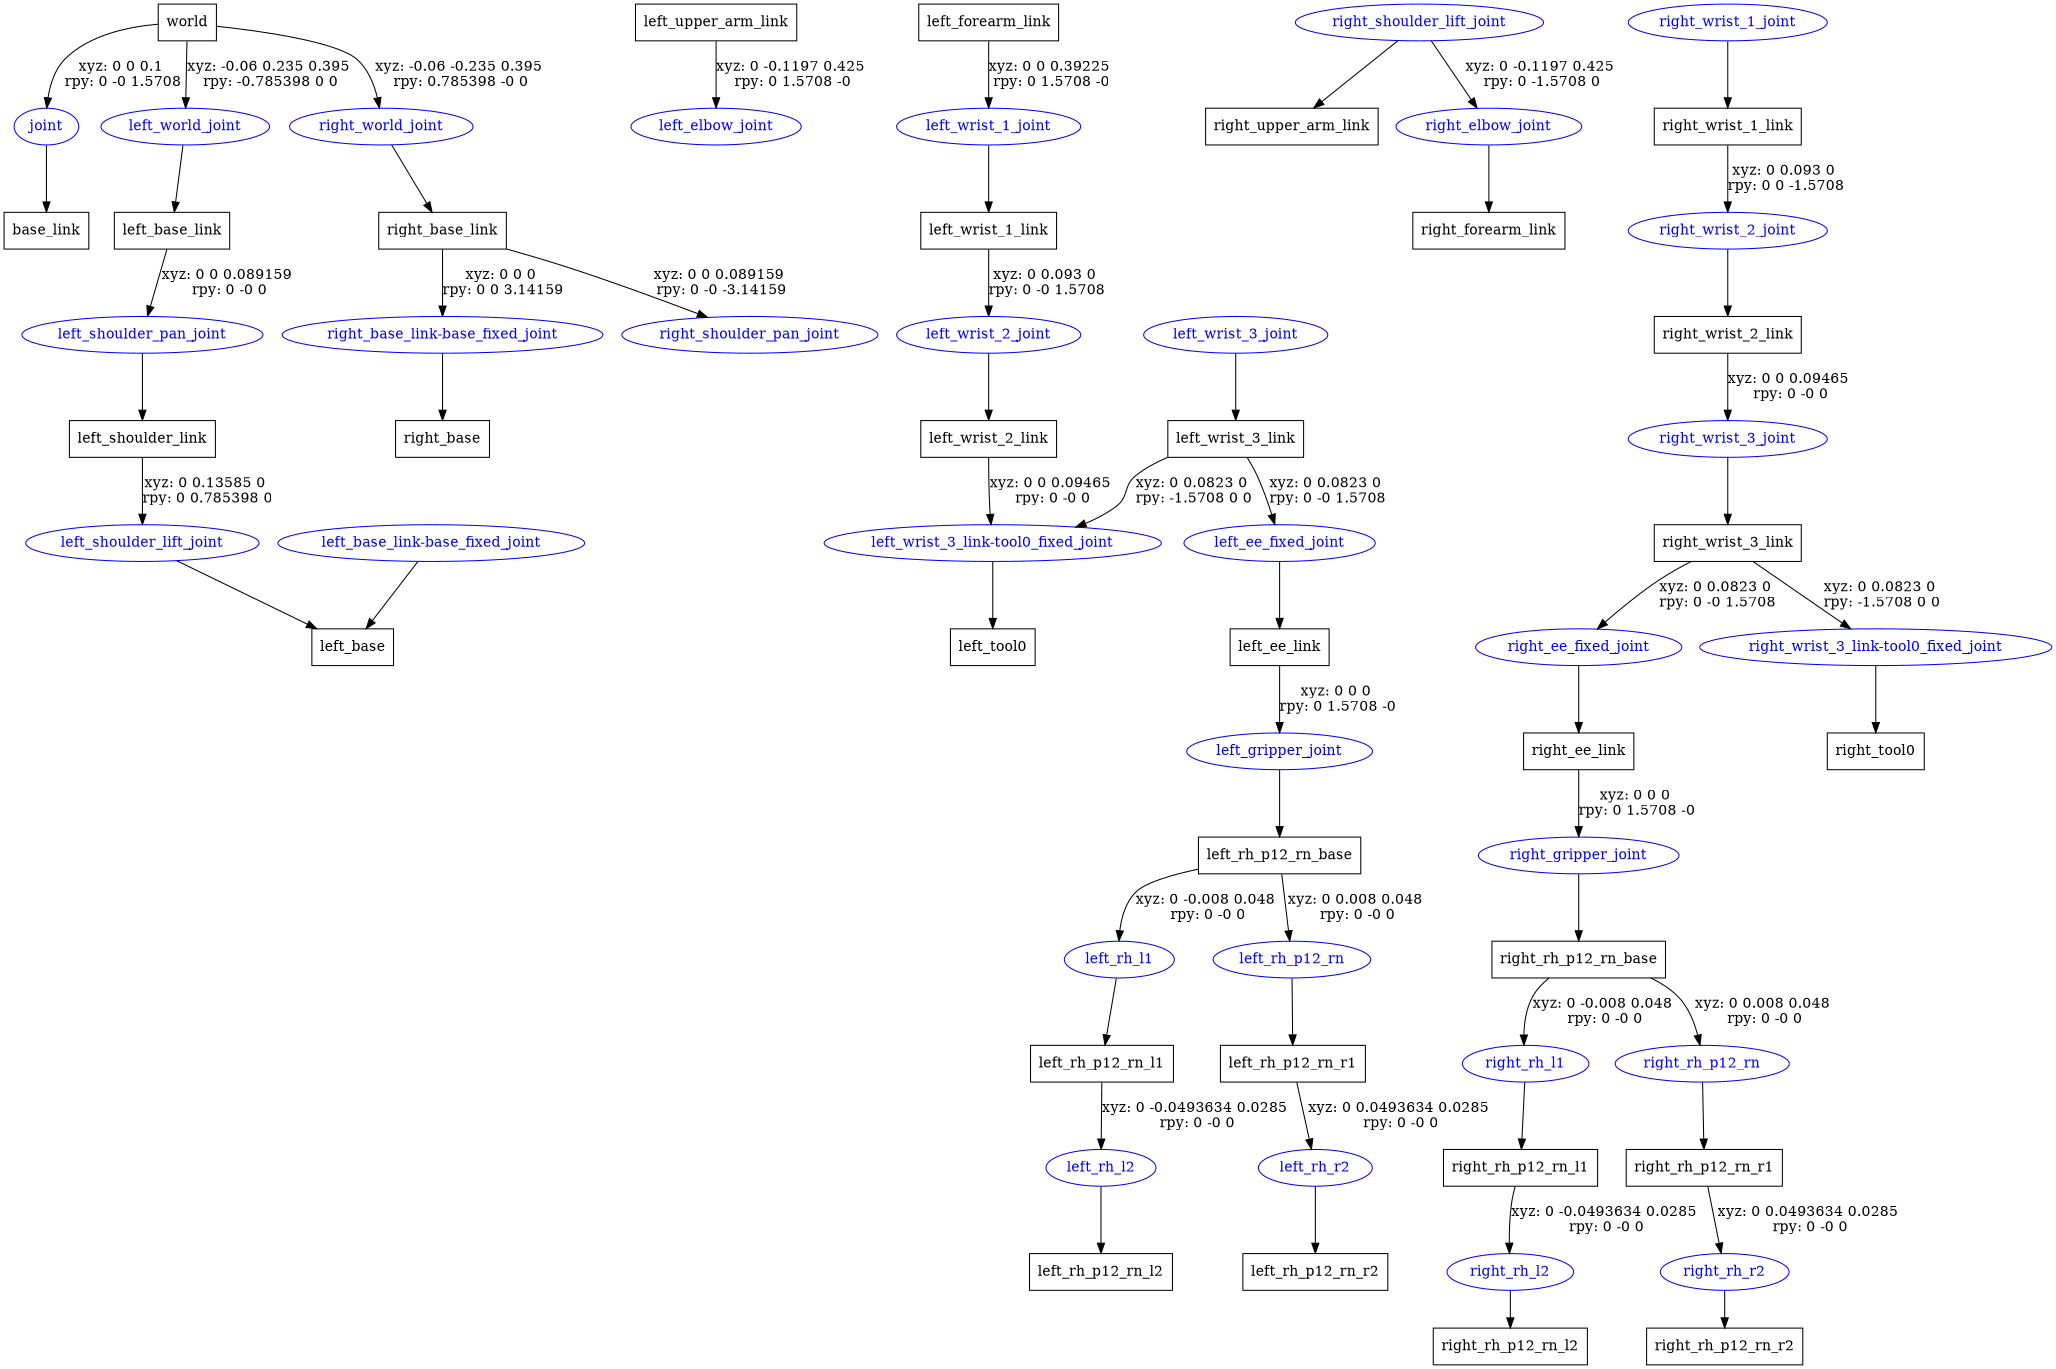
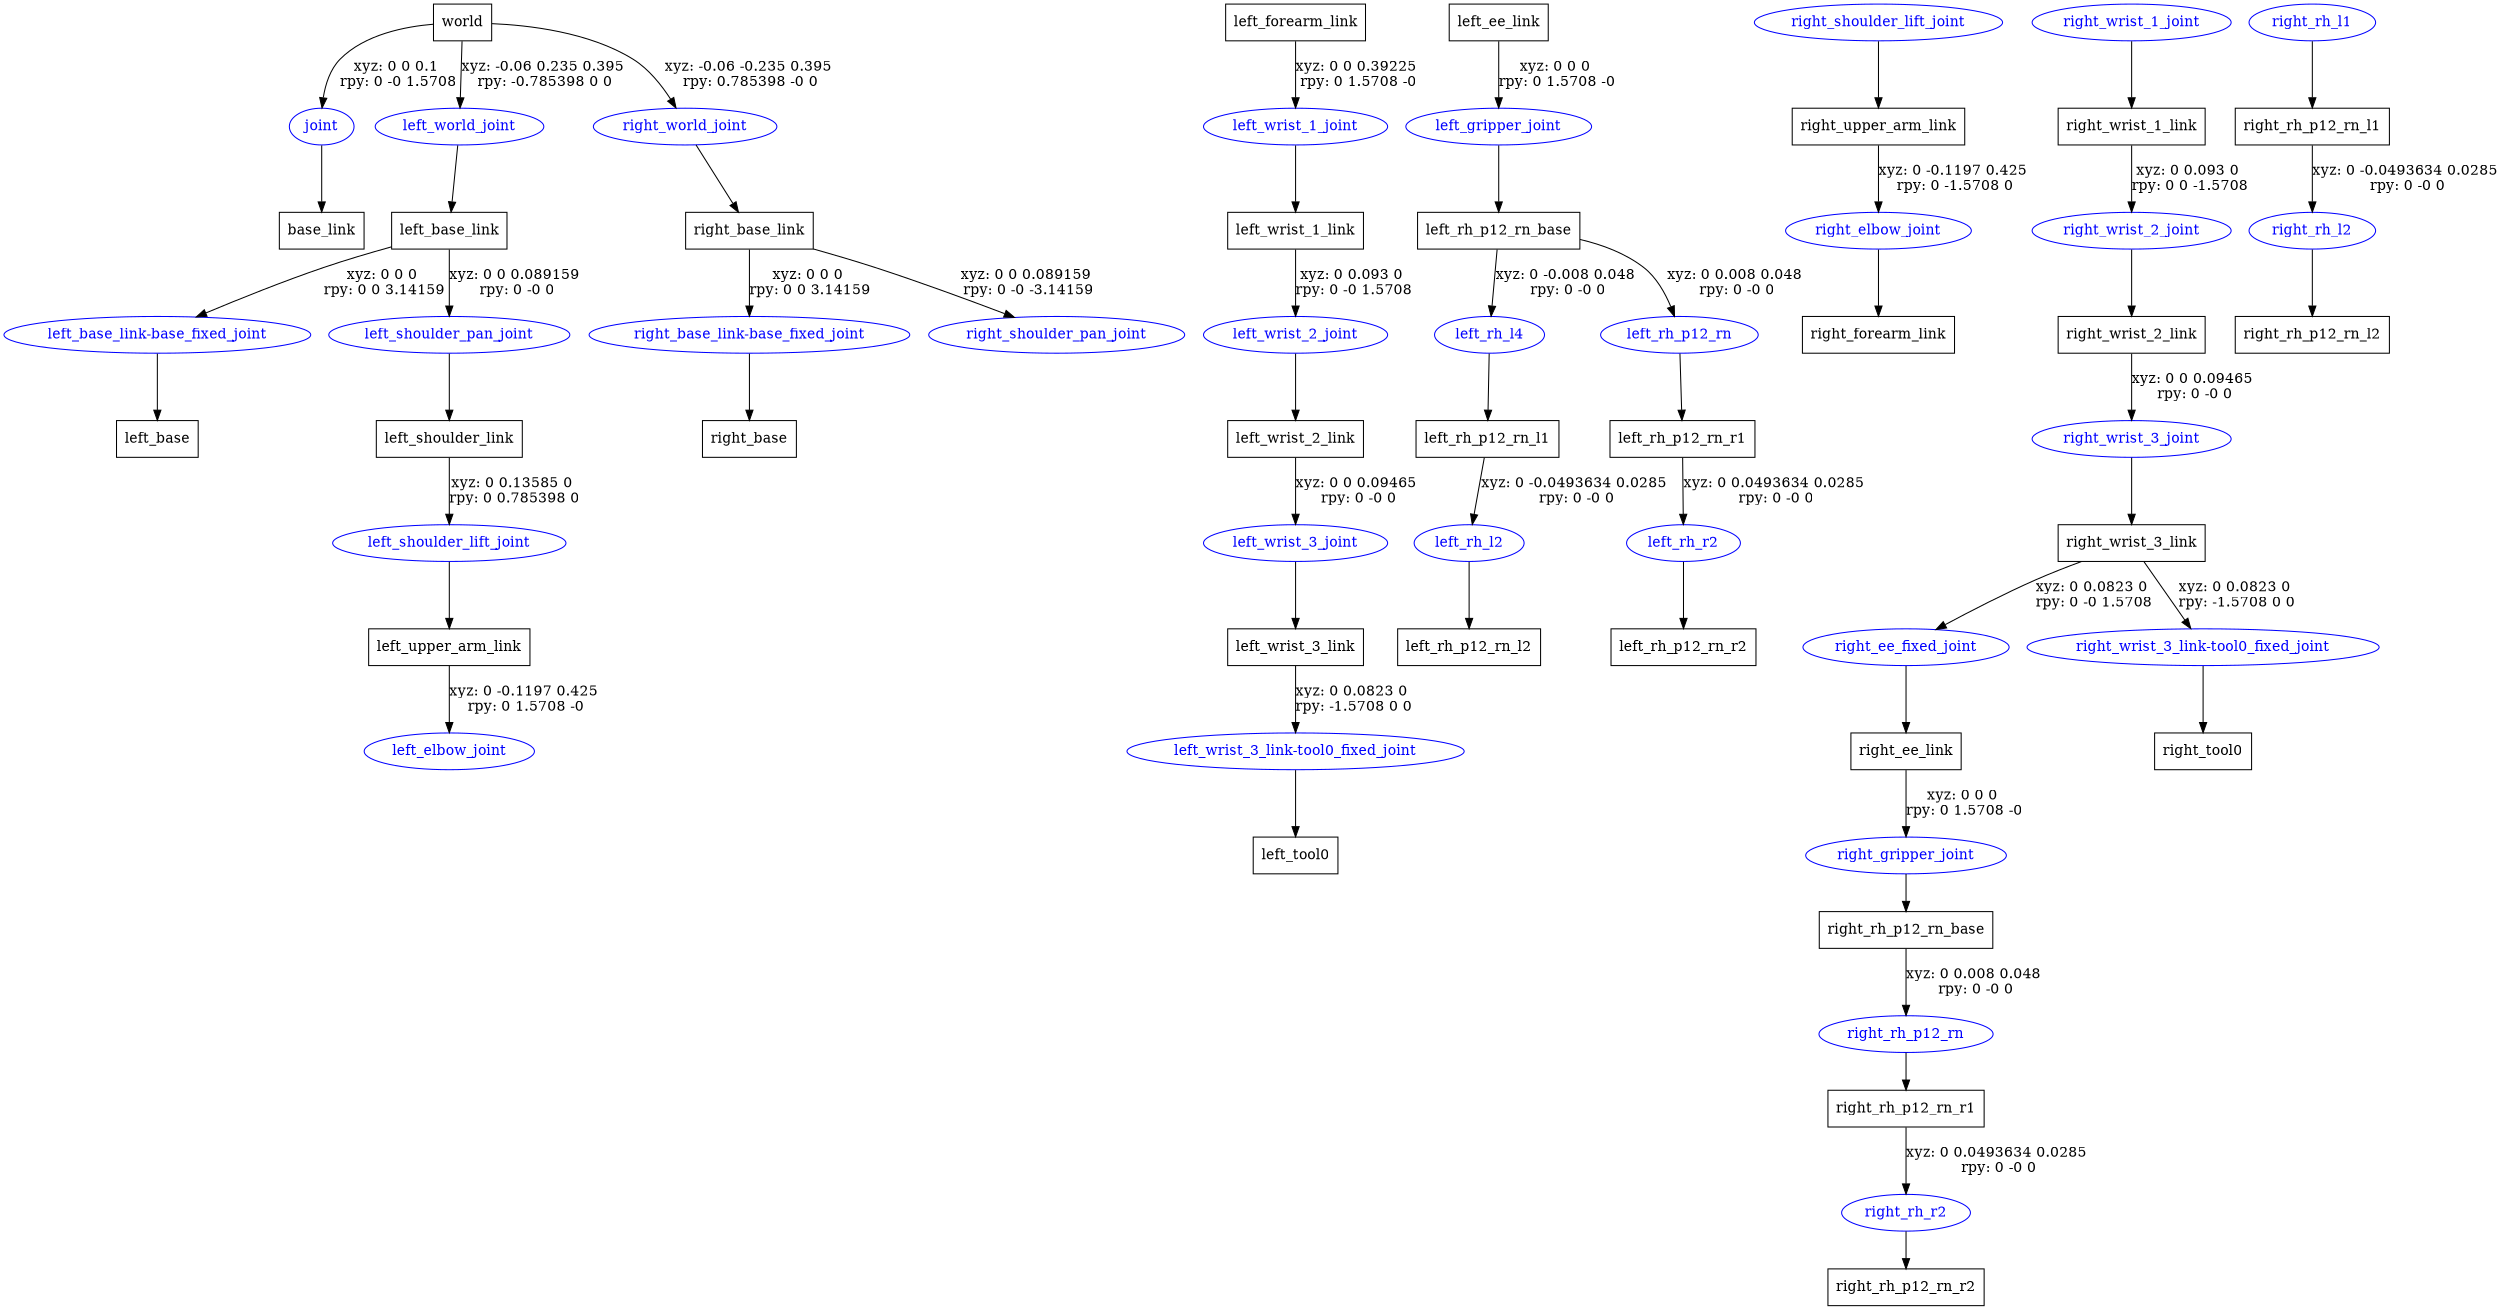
(1451, 70) -> (1878, 173)
none -> (298, 277)
(989, 486) -> (1296, 486)
(1280, 543) -> none
(242, 592) -> (449, 590)
(1119, 960) -> (1489, 335)
(1530, 1003) -> none
